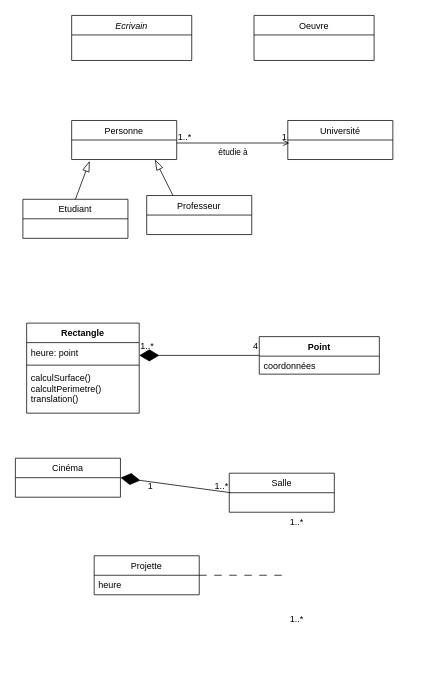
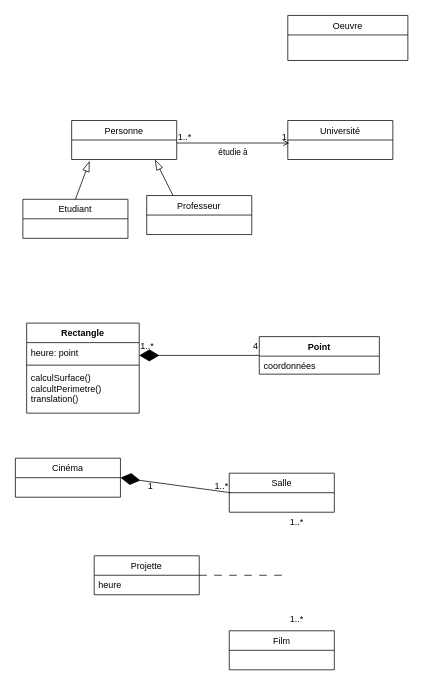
(132, 38) -> none
(314, 38) -> (348, 38)
none -> (282, 650)
